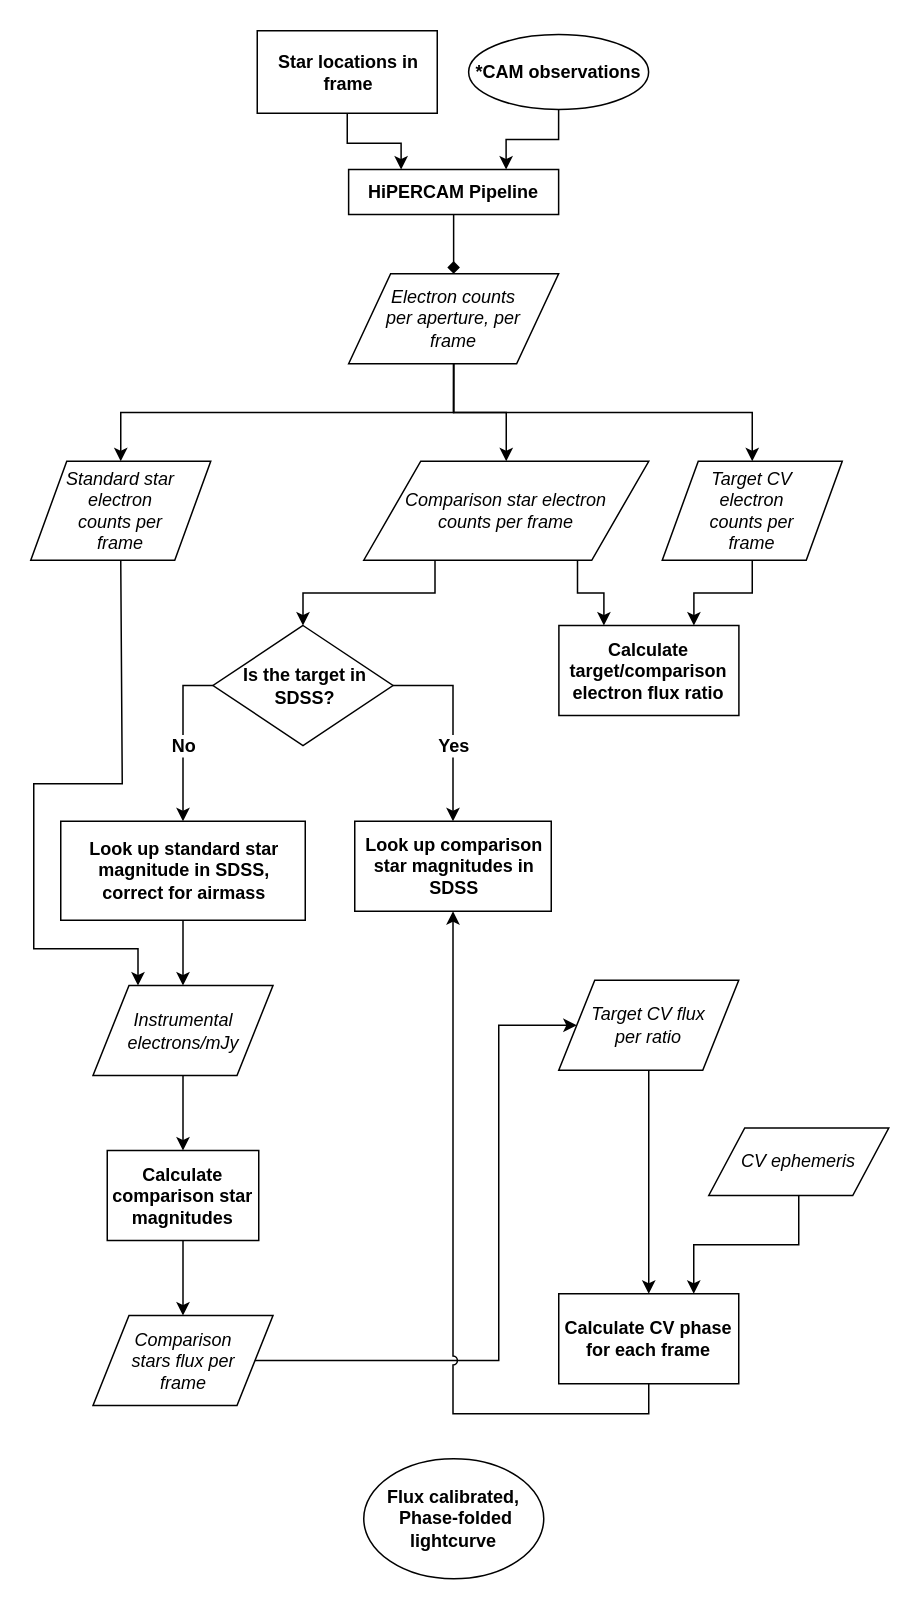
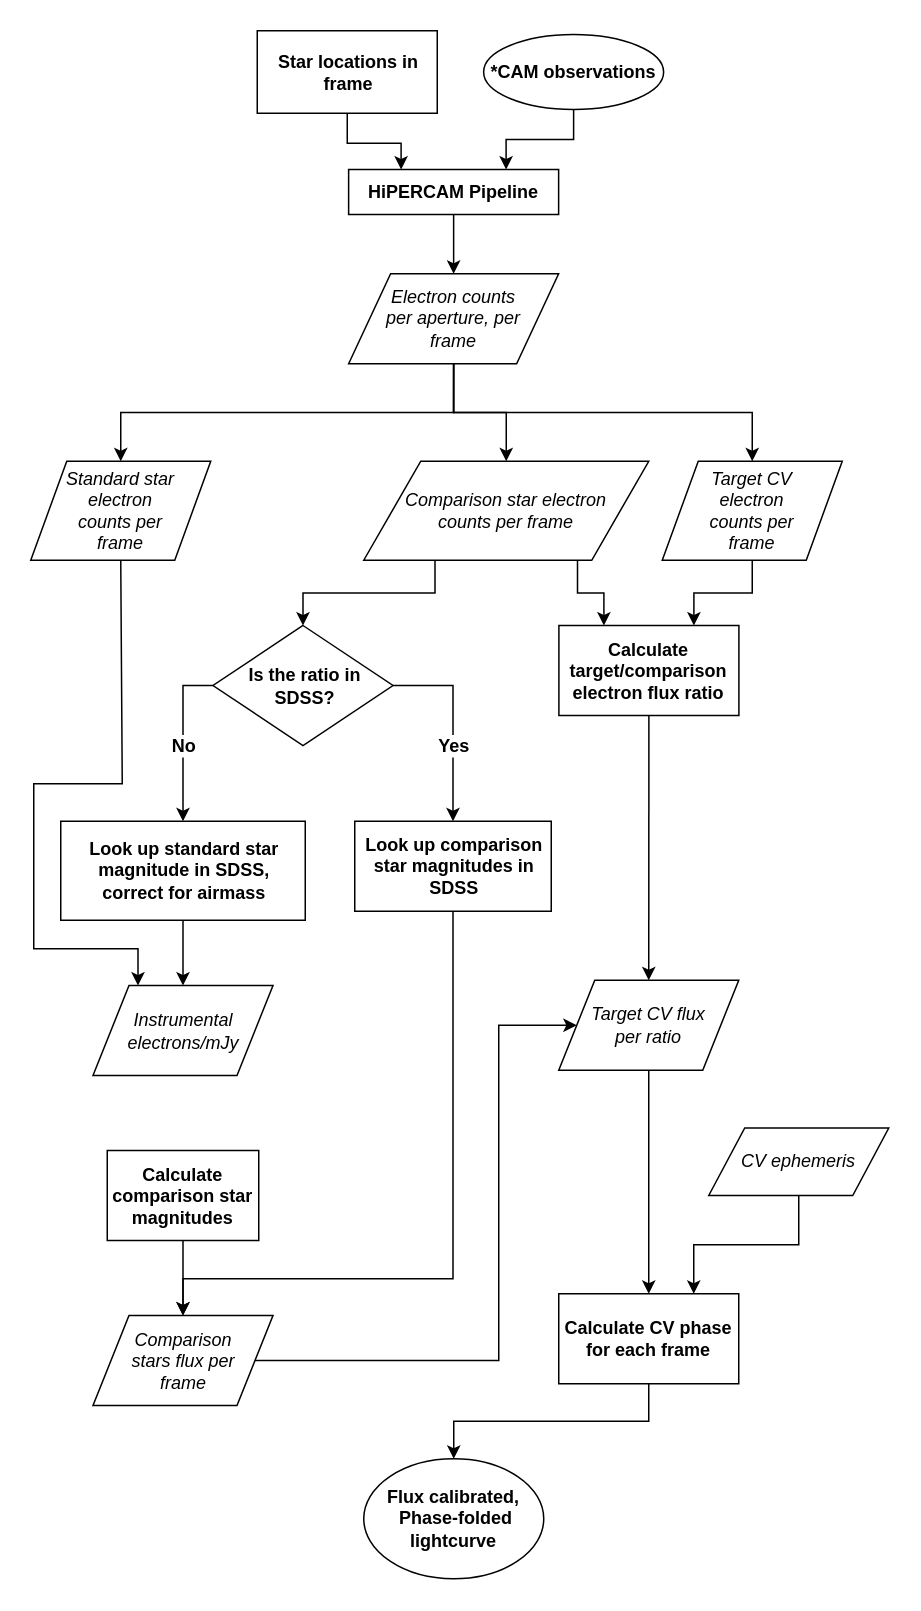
(559, 72) -> (574, 72)
(454, 261) -> (454, 262)
(305, 686) -> (305, 686)
none -> (649, 843)
(183, 1108) -> none
none -> (318, 1279)
(485, 1414) -> (543, 1421)
